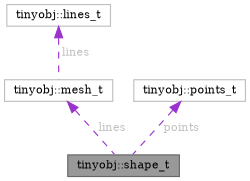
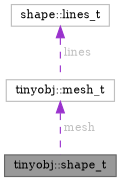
(59, 15) -> (60, 15)
(190, 91) -> none
(111, 128) -> (78, 128)
